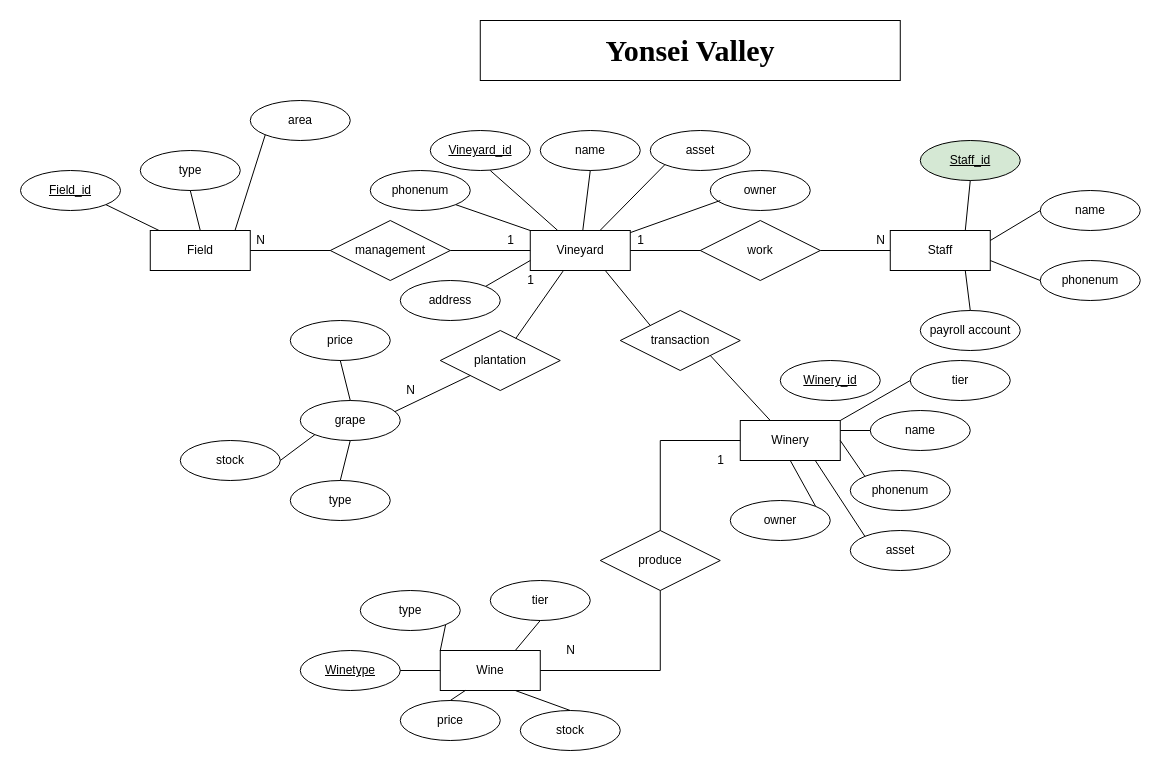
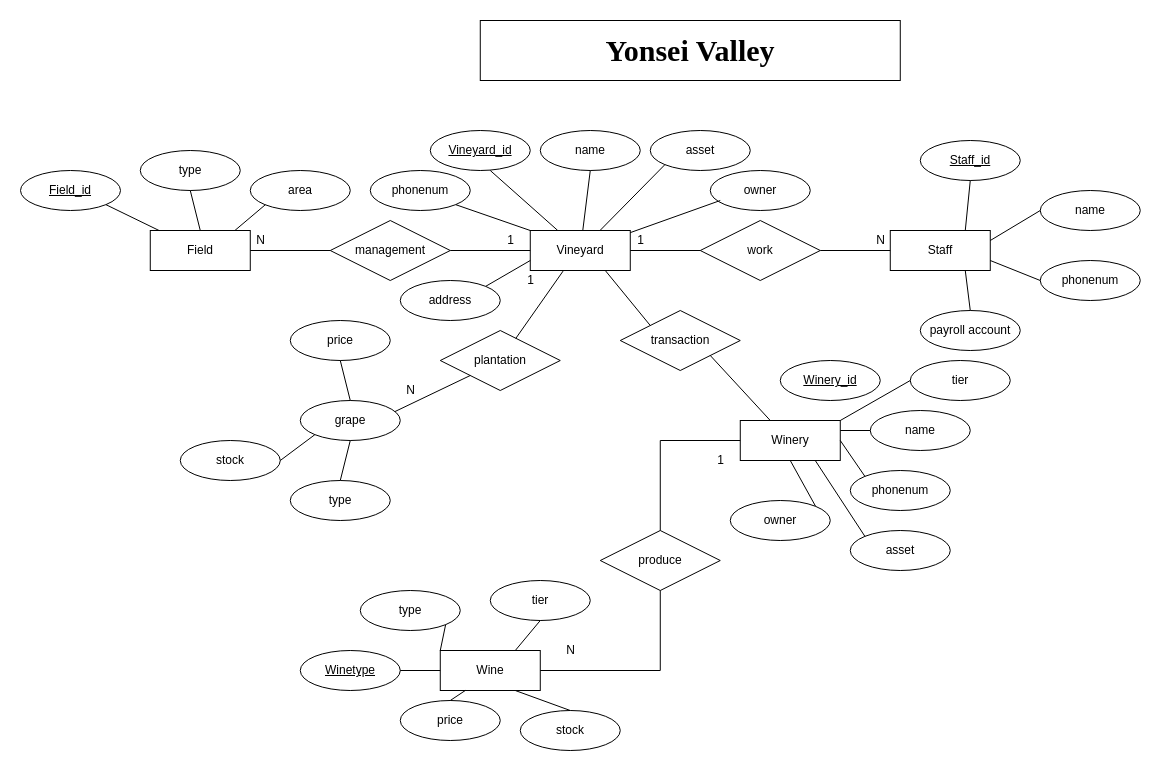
(300, 121) -> (300, 191)
(970, 161) -> (970, 161)
